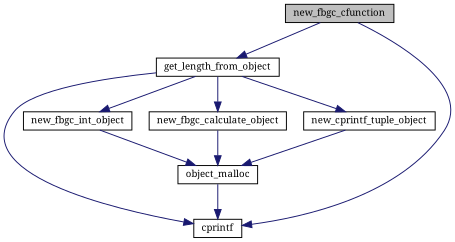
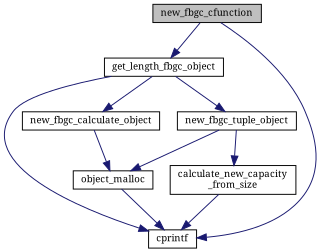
(218, 67) -> (164, 67)
(78, 121) -> none
(369, 121) -> (237, 121)
none -> (233, 180)
